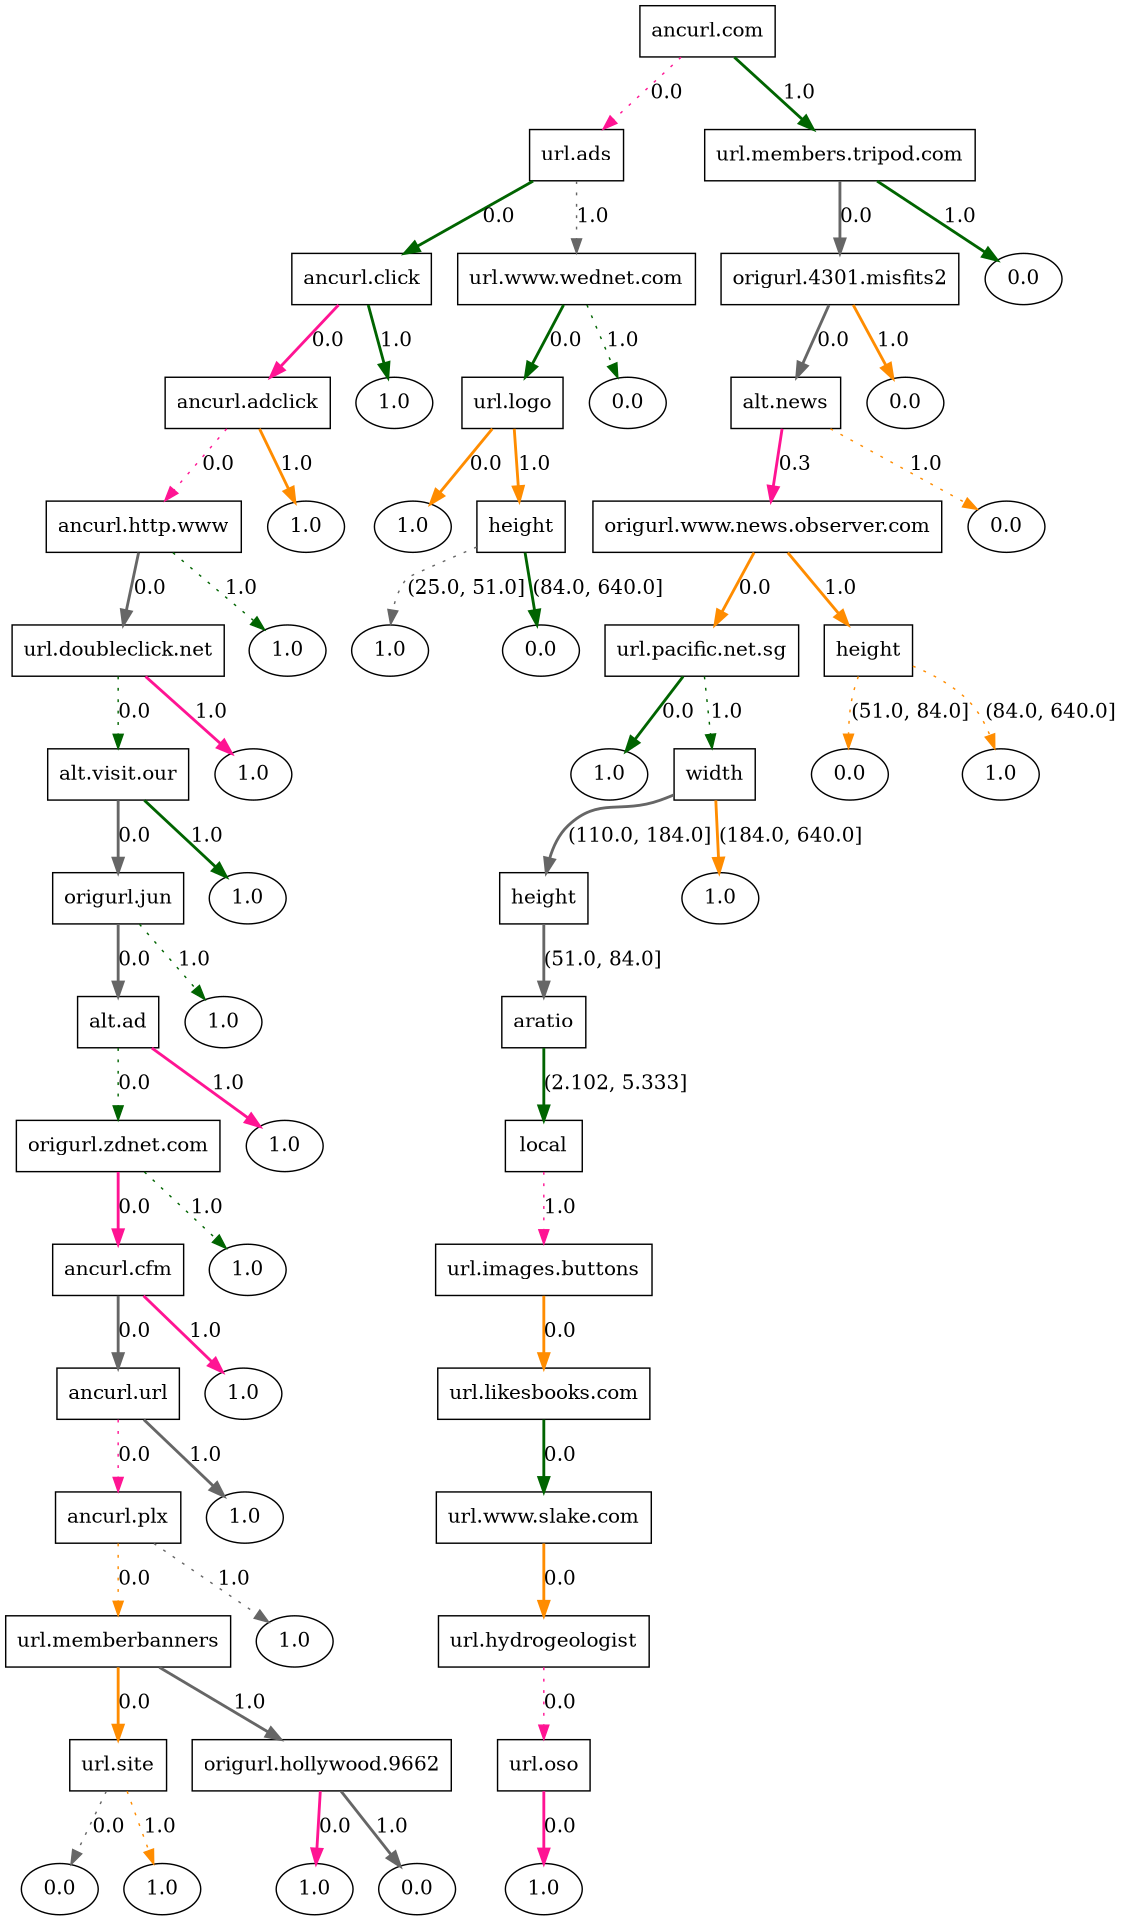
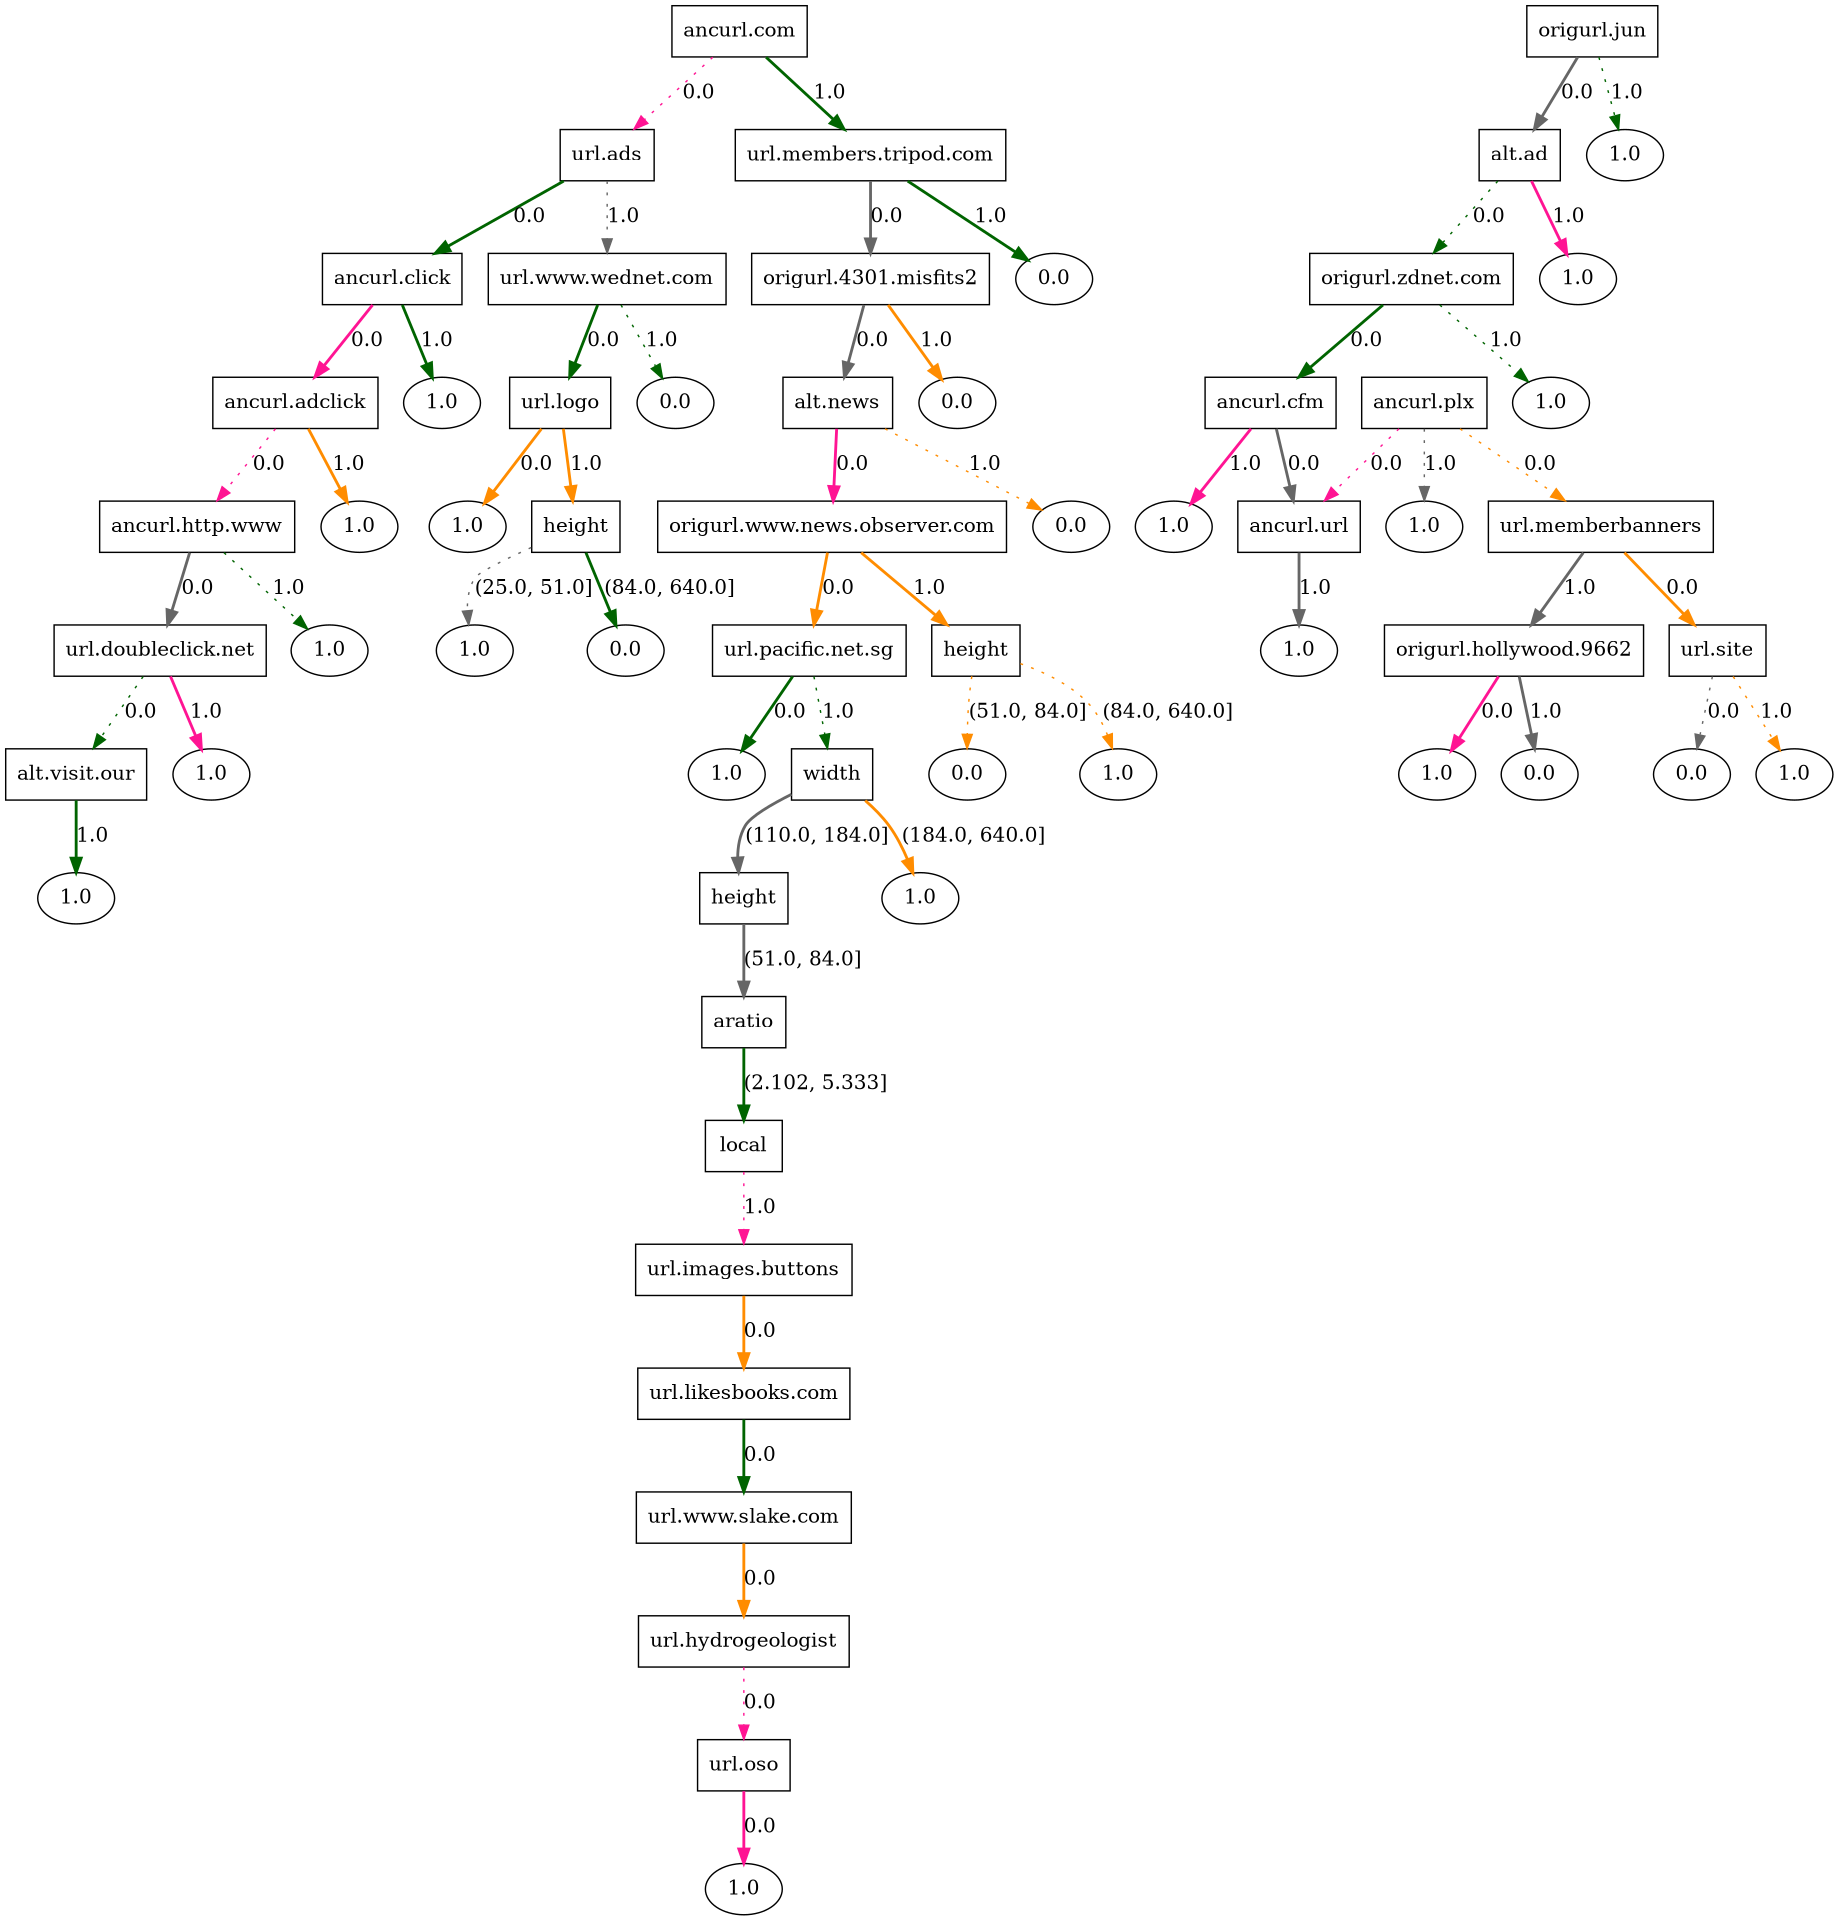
(795, 465) -> (853, 465)
(118, 829) -> none
(118, 1201) -> (1346, 336)
(118, 1448) -> (1367, 460)
